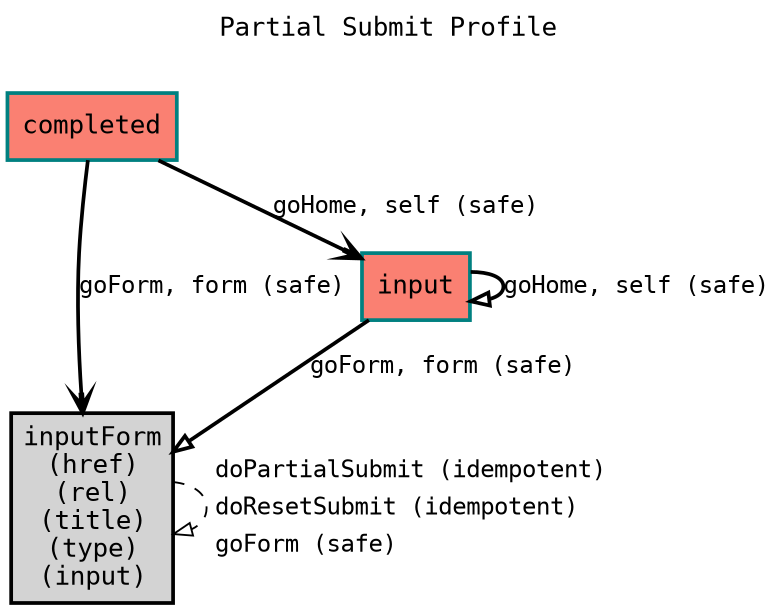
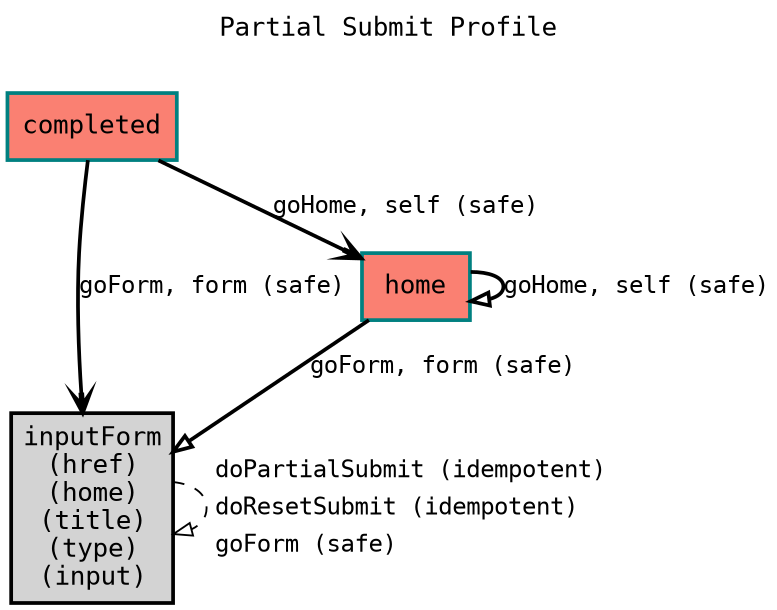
(416, 287) -> (416, 287)
(93, 493) -> (93, 493)
